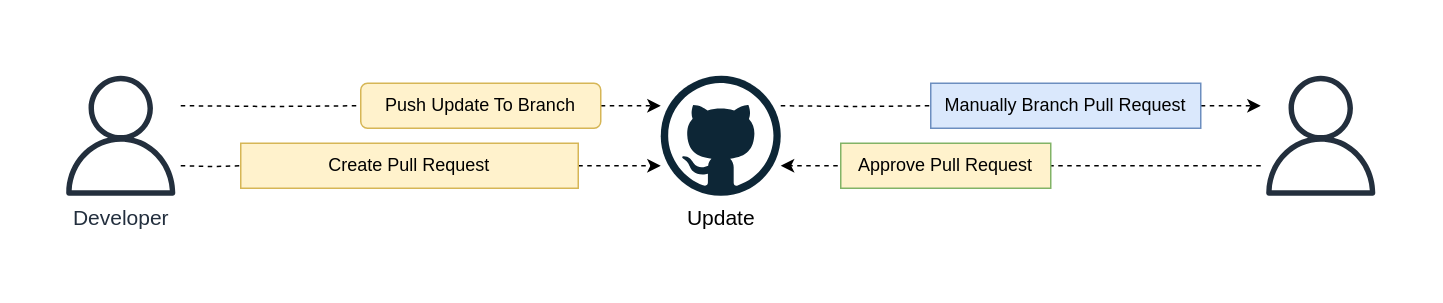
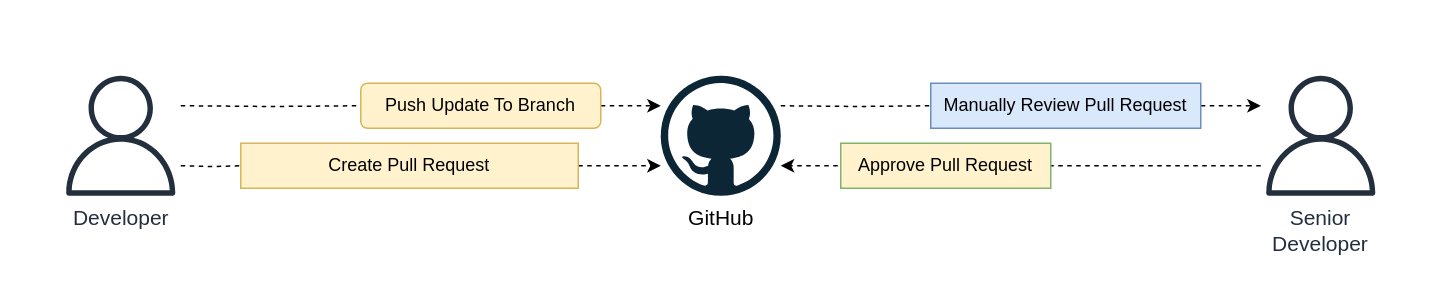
(1066, 106) -> (1066, 106)
(722, 217) -> (722, 217)
none -> (1321, 226)
